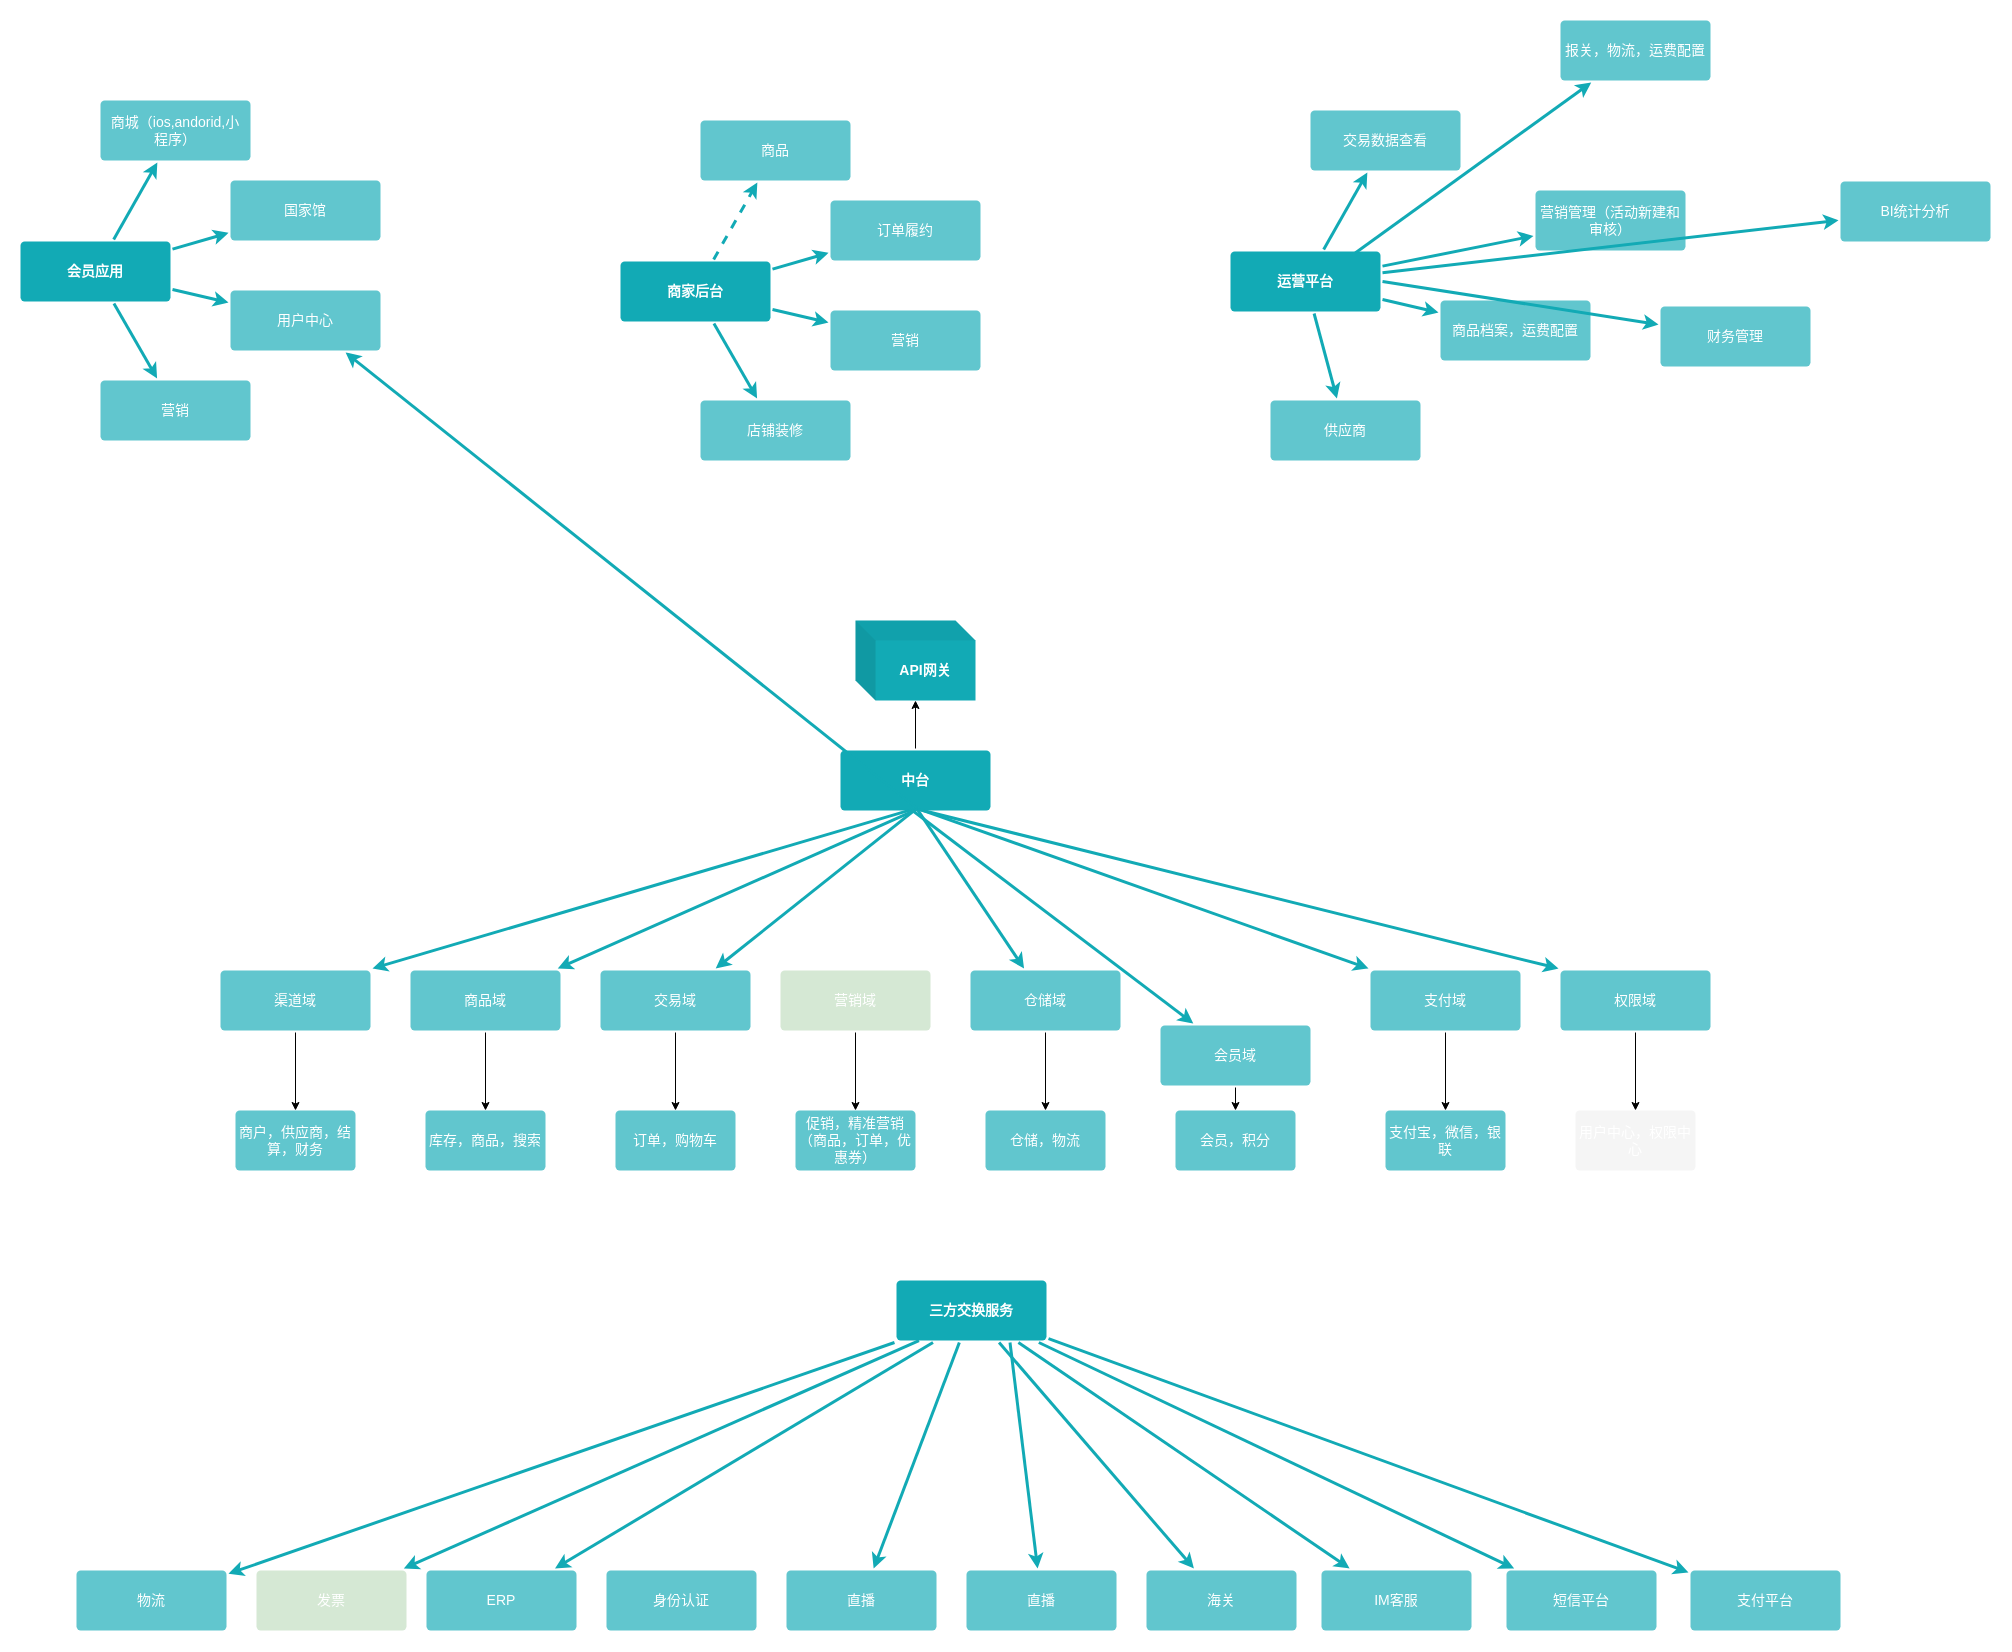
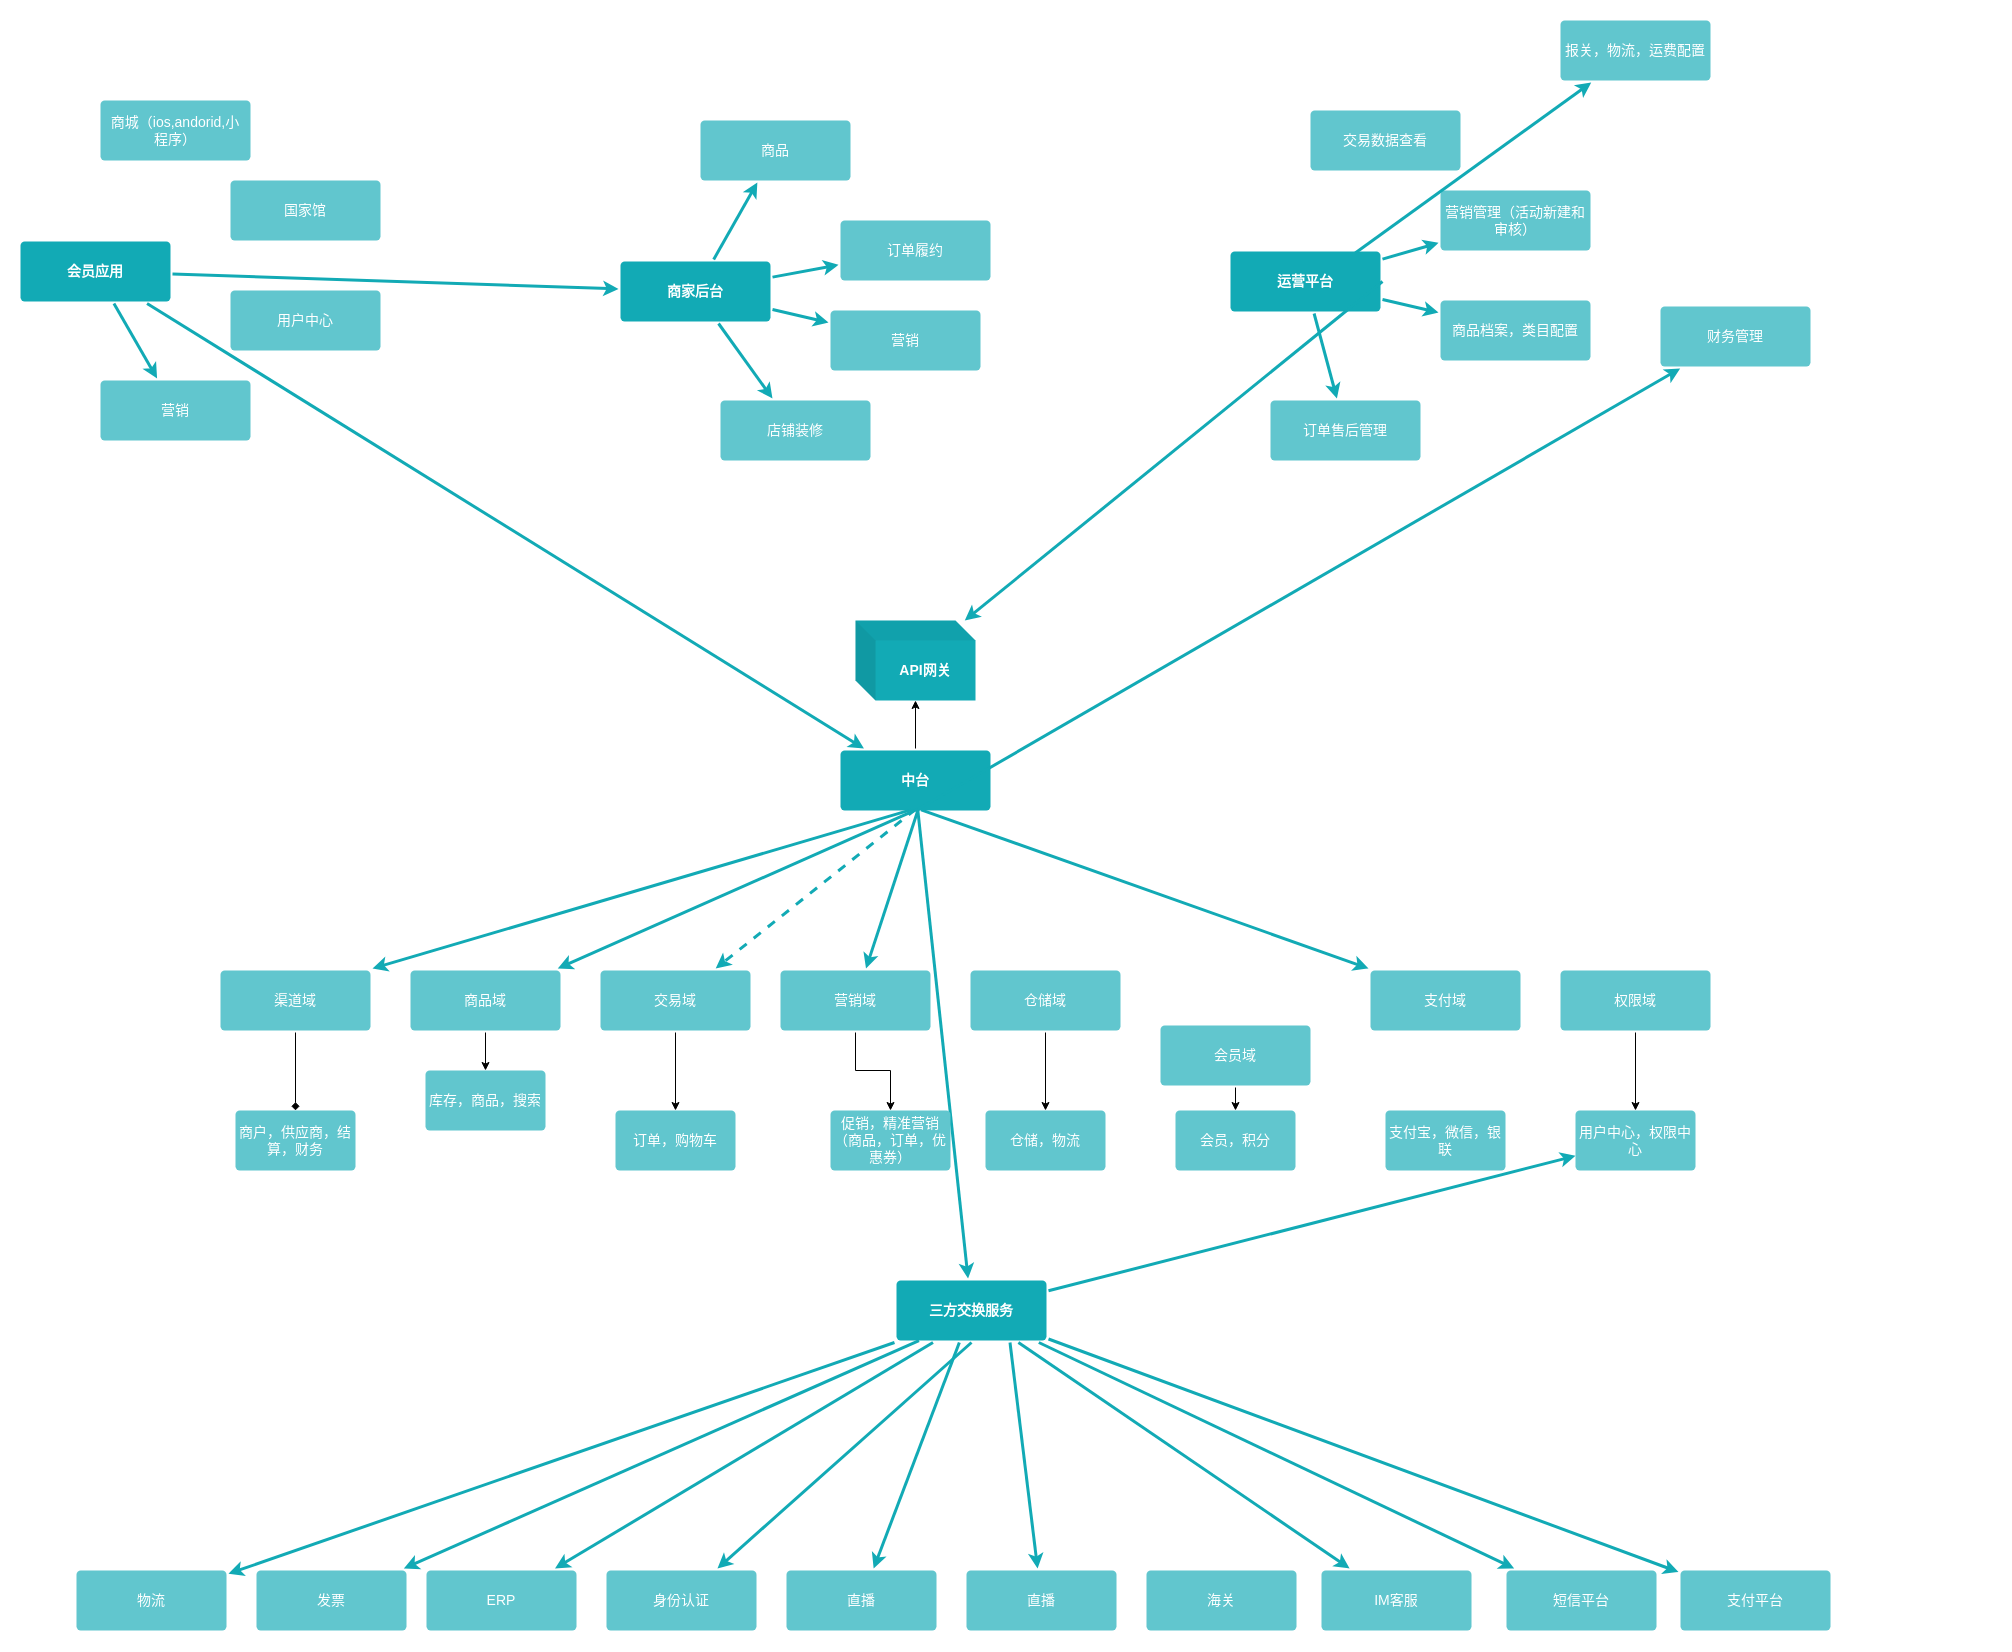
(133, 205) -> (450, 491)
(1916, 212) -> none
(1343, 215) -> none
(1611, 221) -> (1516, 221)
(733, 226) -> (733, 226)
(906, 231) -> (916, 251)
(196, 242) -> none
(1605, 247) -> none
(1448, 292) -> (1160, 462)
(195, 295) -> (390, 281)
(1516, 331) -> (1516, 331)
(776, 431) -> (796, 431)
(1346, 431) -> (1346, 431)
(554, 519) -> (893, 886)
(821, 885) -> (821, 885)
(972, 891) -> (943, 1043)
(1245, 891) -> (1330, 571)
(1056, 919) -> none
(856, 1001) -> (856, 1001)
(1446, 1068) -> none
(296, 1102) -> (296, 1101)
(486, 1141) -> (486, 1101)
(856, 1141) -> (891, 1141)
(1636, 1141) -> (1636, 1141)
(1093, 1452) -> (1307, 1225)
none -> (837, 1462)
(332, 1601) -> (332, 1601)
(1766, 1601) -> (1756, 1601)
